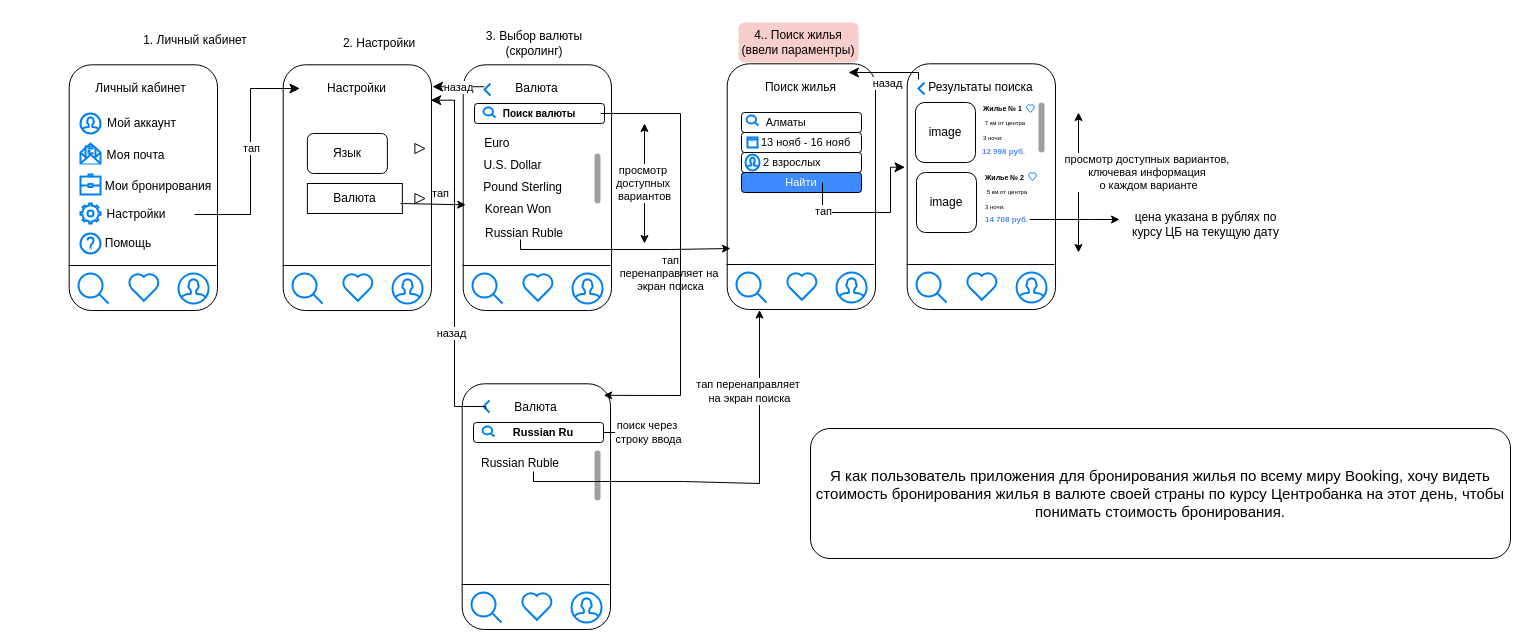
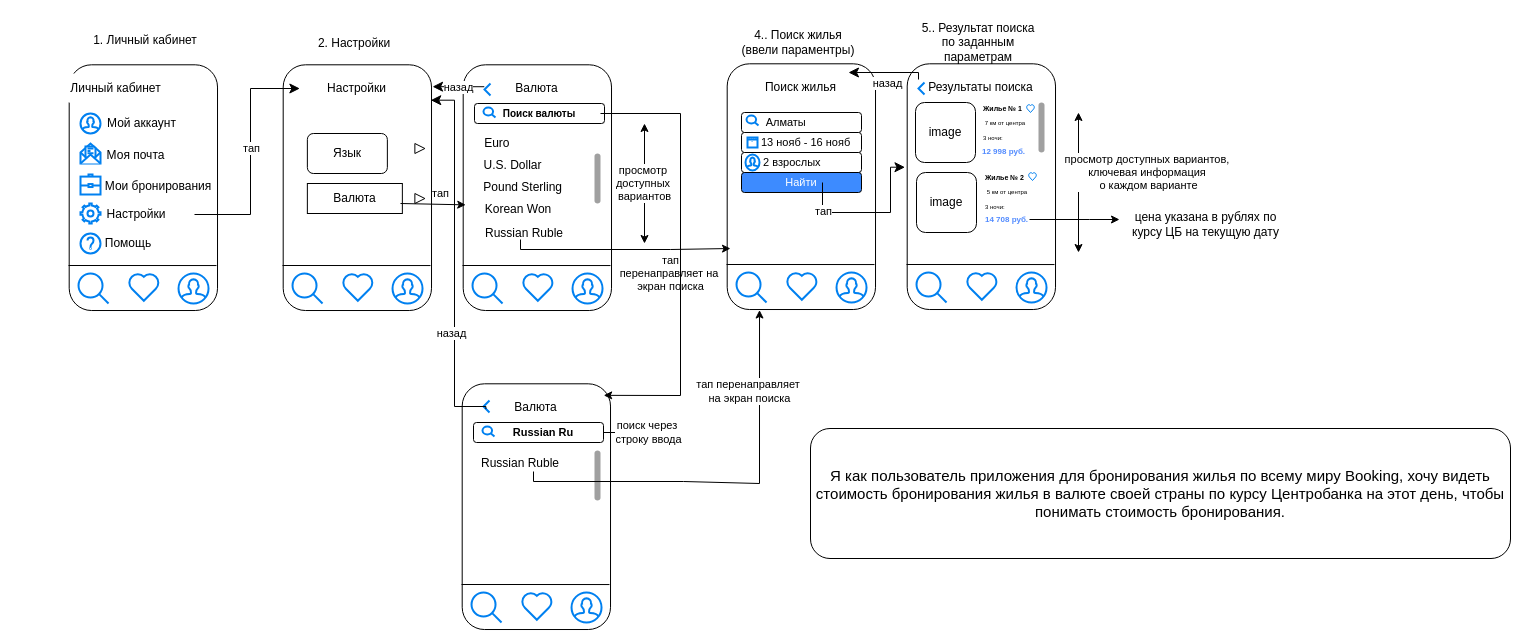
(196, 41) -> (146, 41)
(799, 43) -> (799, 43)
none -> (979, 43)
(380, 44) -> (355, 44)
(535, 44) -> none
(141, 89) -> (116, 89)
